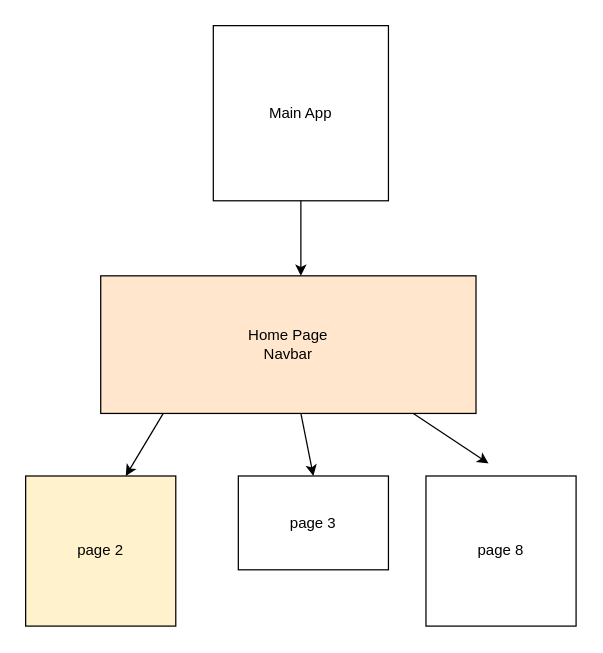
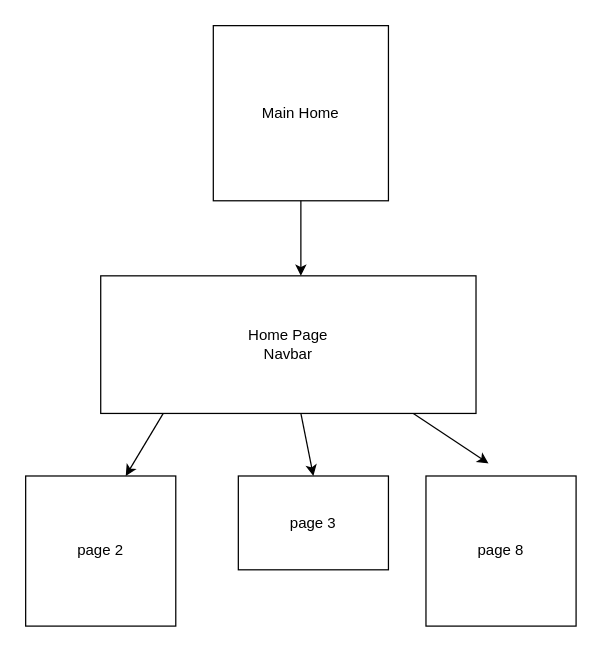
(301, 113) -> (301, 113)
(288, 344) -> (288, 344)
(101, 551) -> (101, 551)
